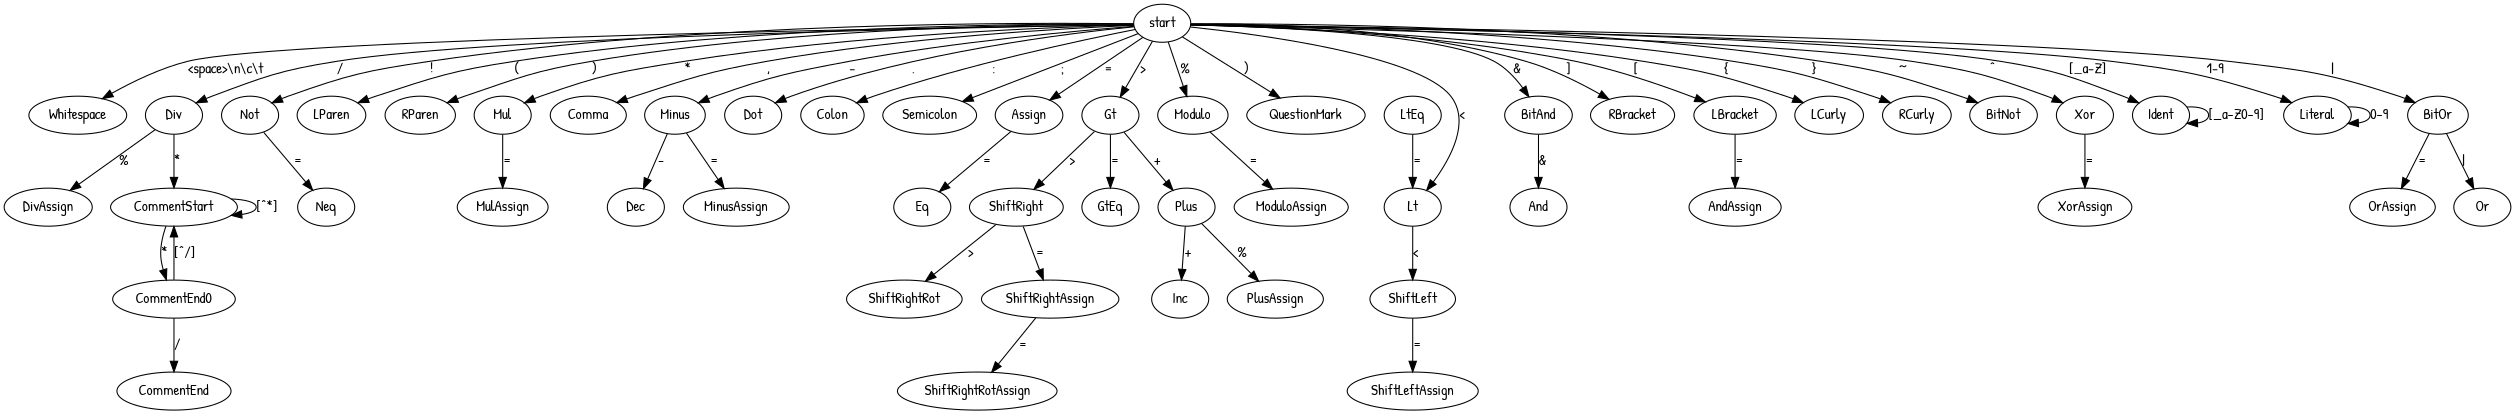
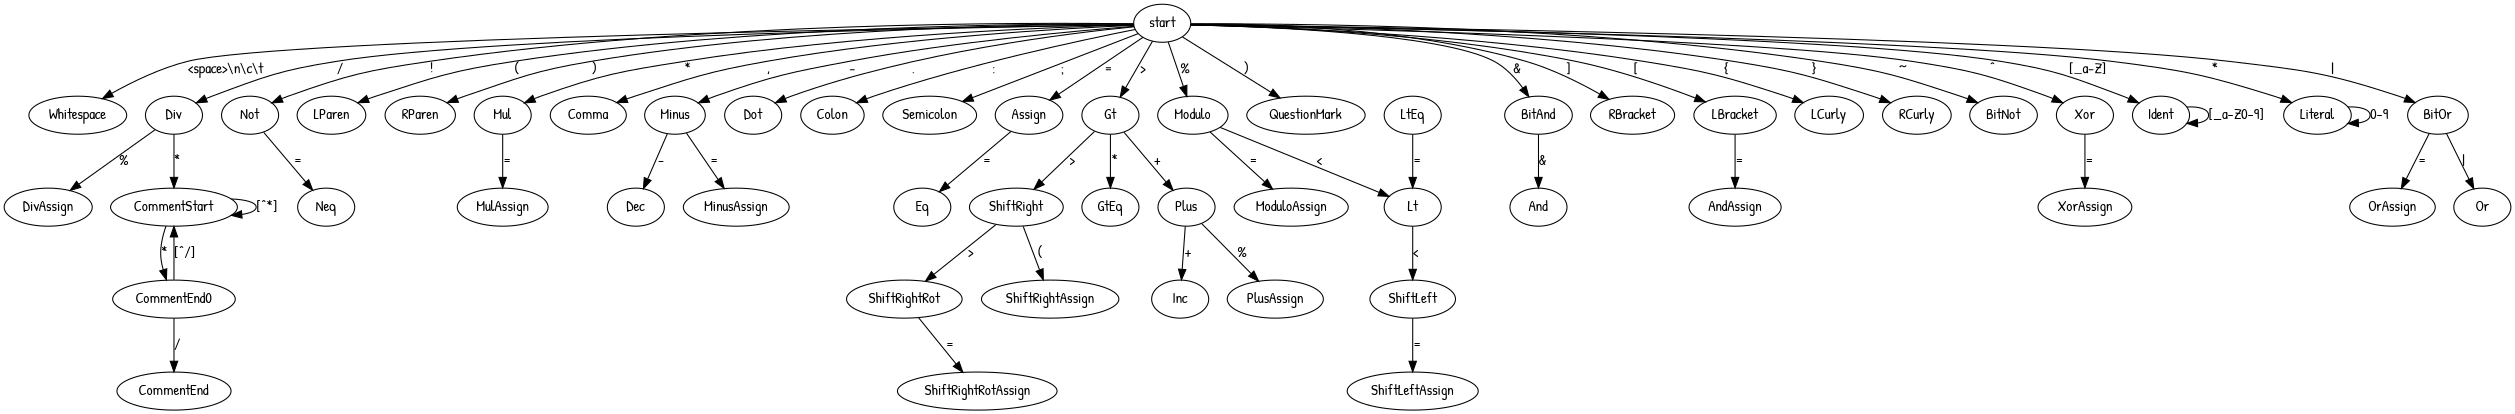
(1371, 58) -> (1300, 160)
(2215, 69) -> (2215, 69)
(1115, 161) -> (1115, 161)
(1040, 253) -> (1040, 253)
(1017, 341) -> (937, 341)
